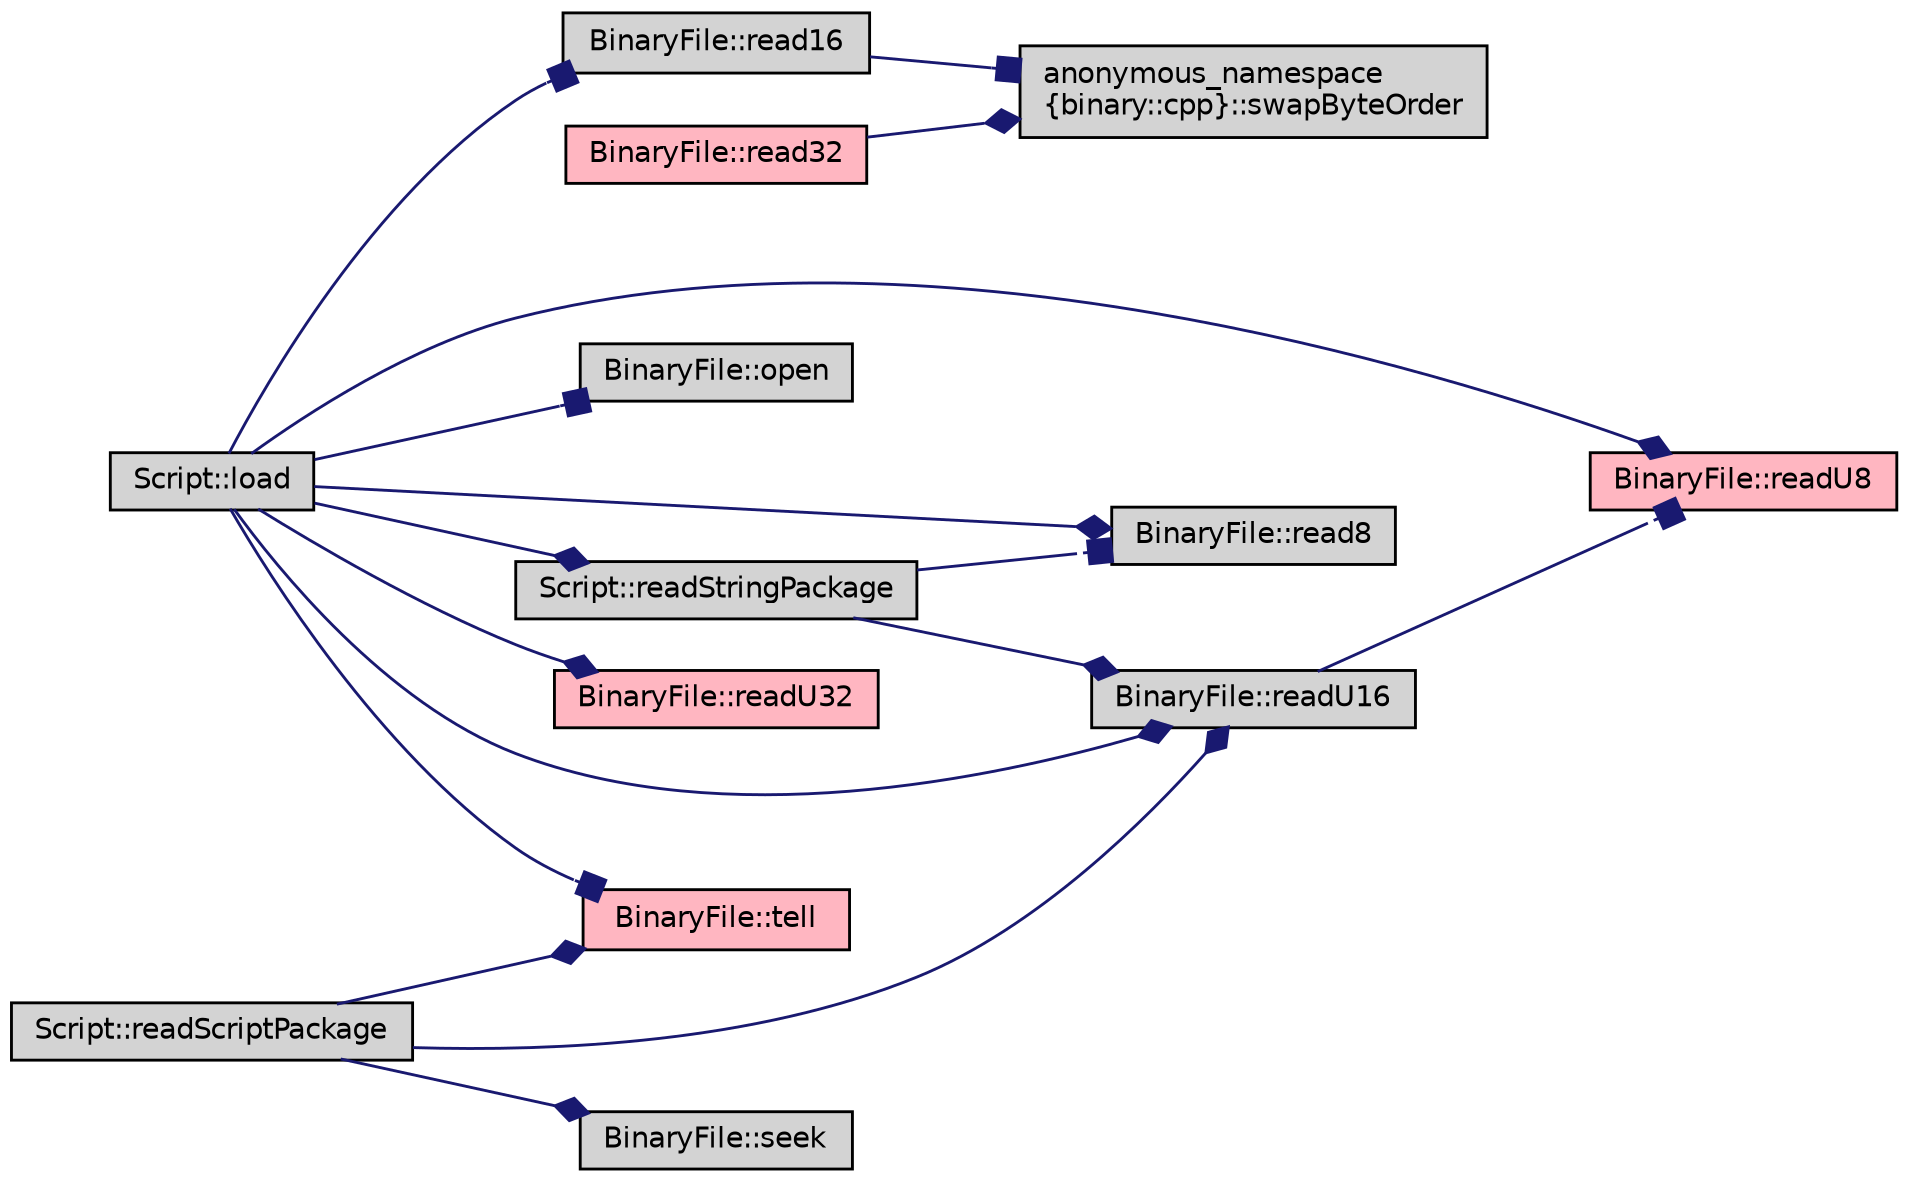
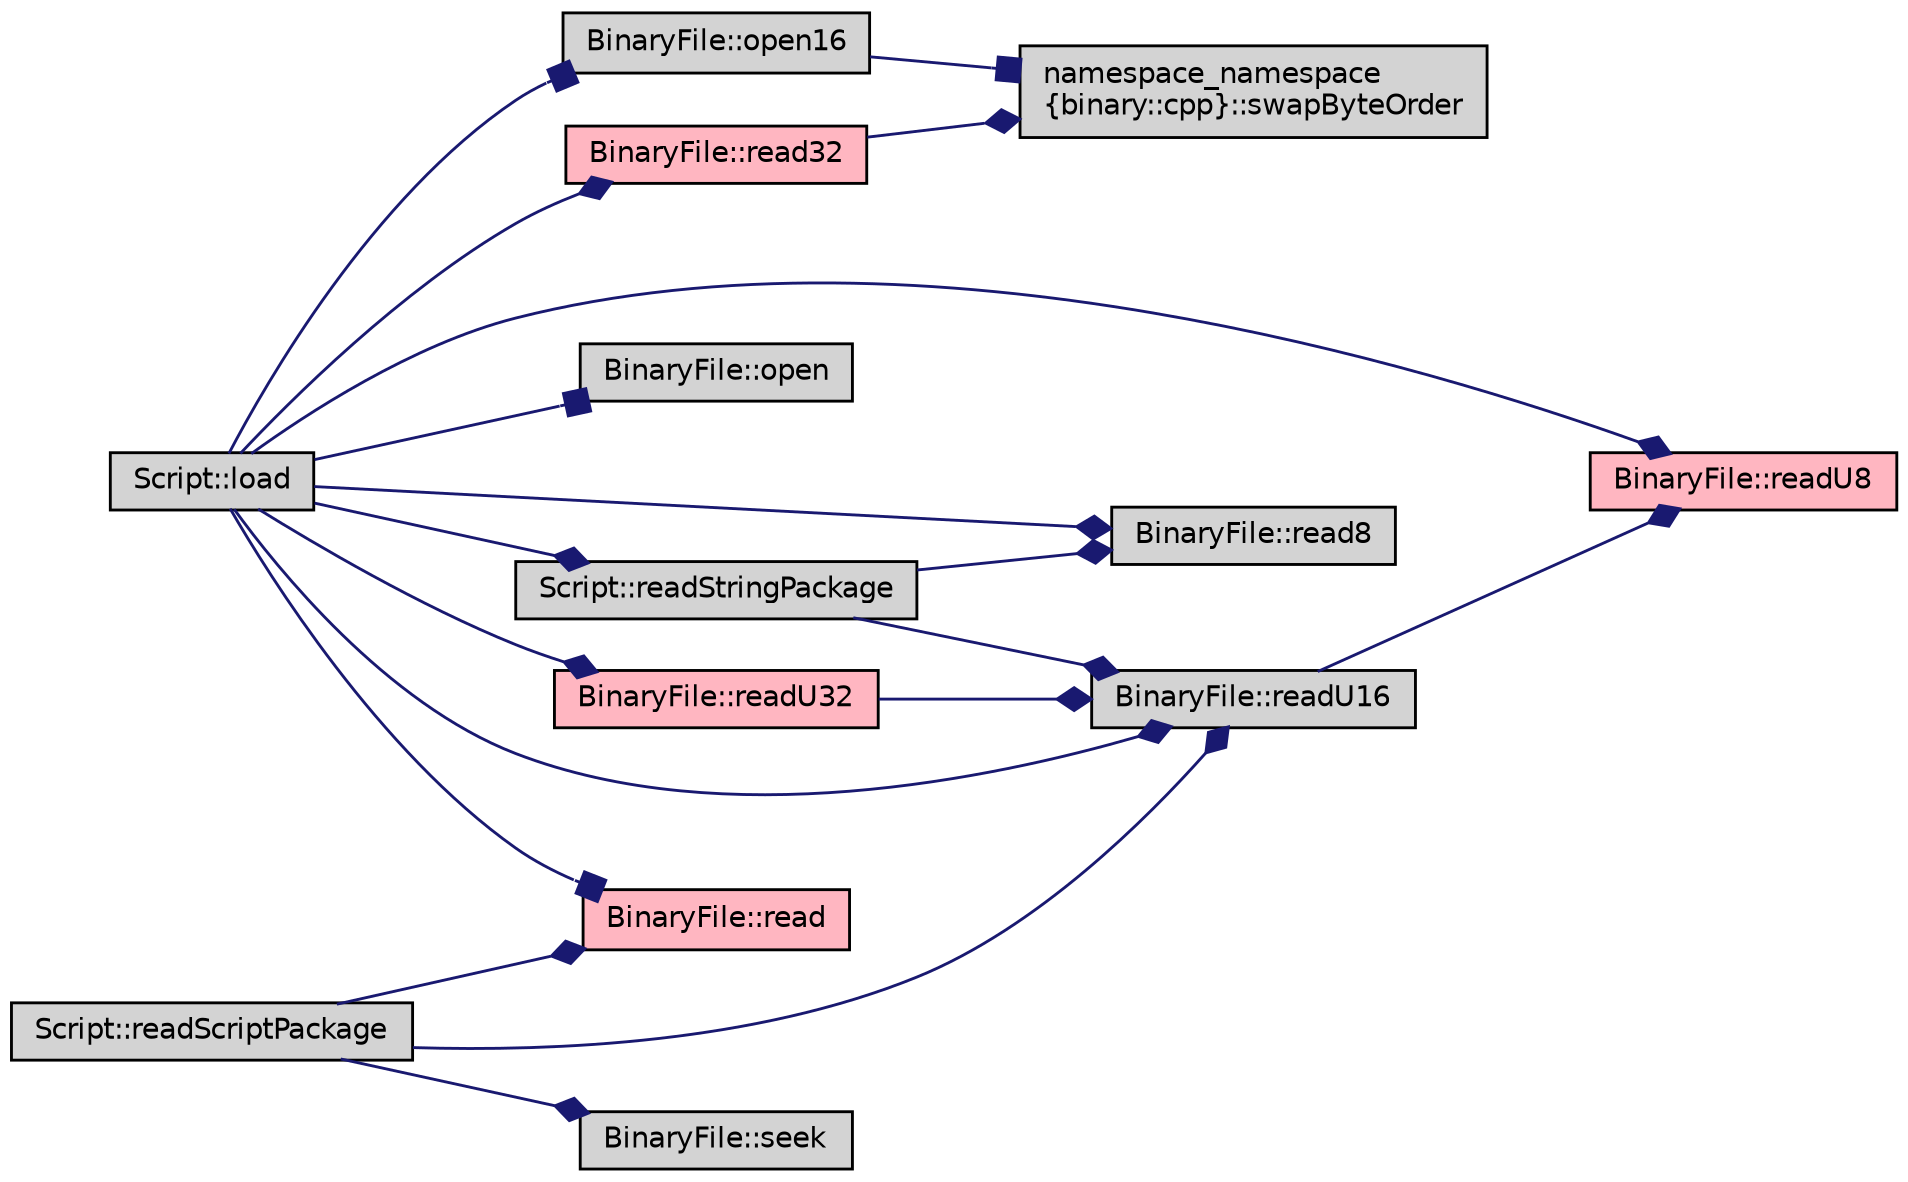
(716, 43) -> (716, 43)
(1254, 92) -> (1254, 92)
none -> (397, 307)
(997, 562) -> (997, 562)
(1483, 597) -> (1483, 597)
none -> (968, 699)
(716, 920) -> (716, 920)
